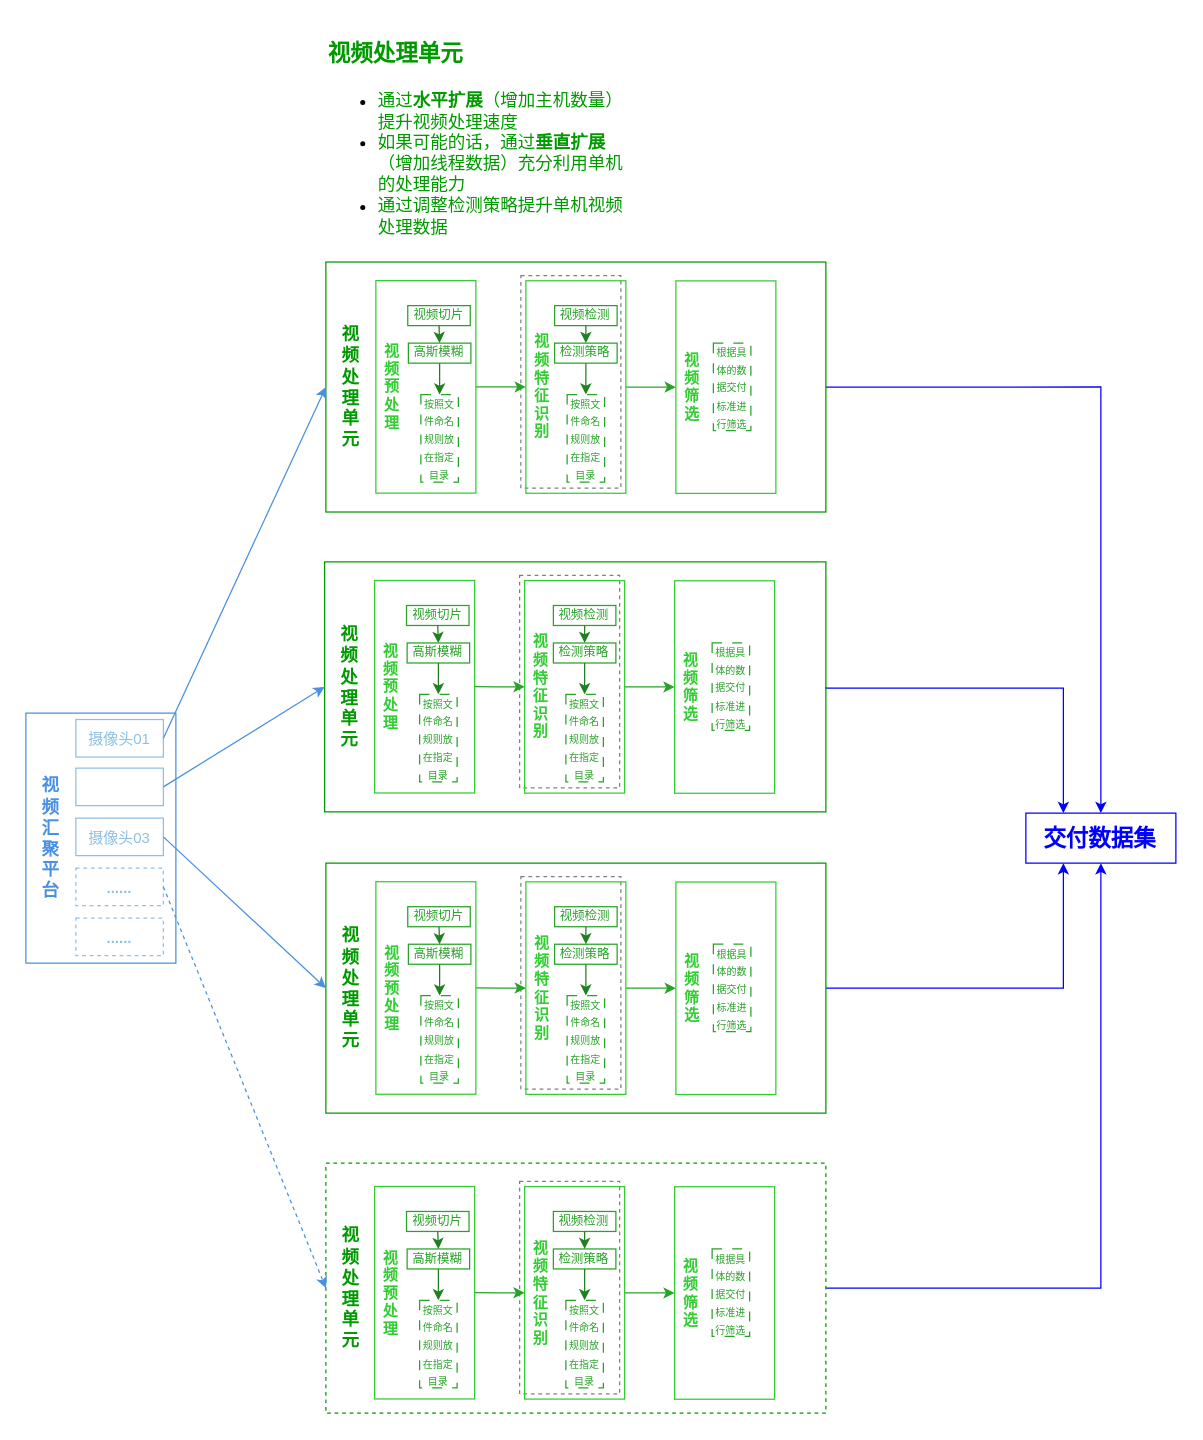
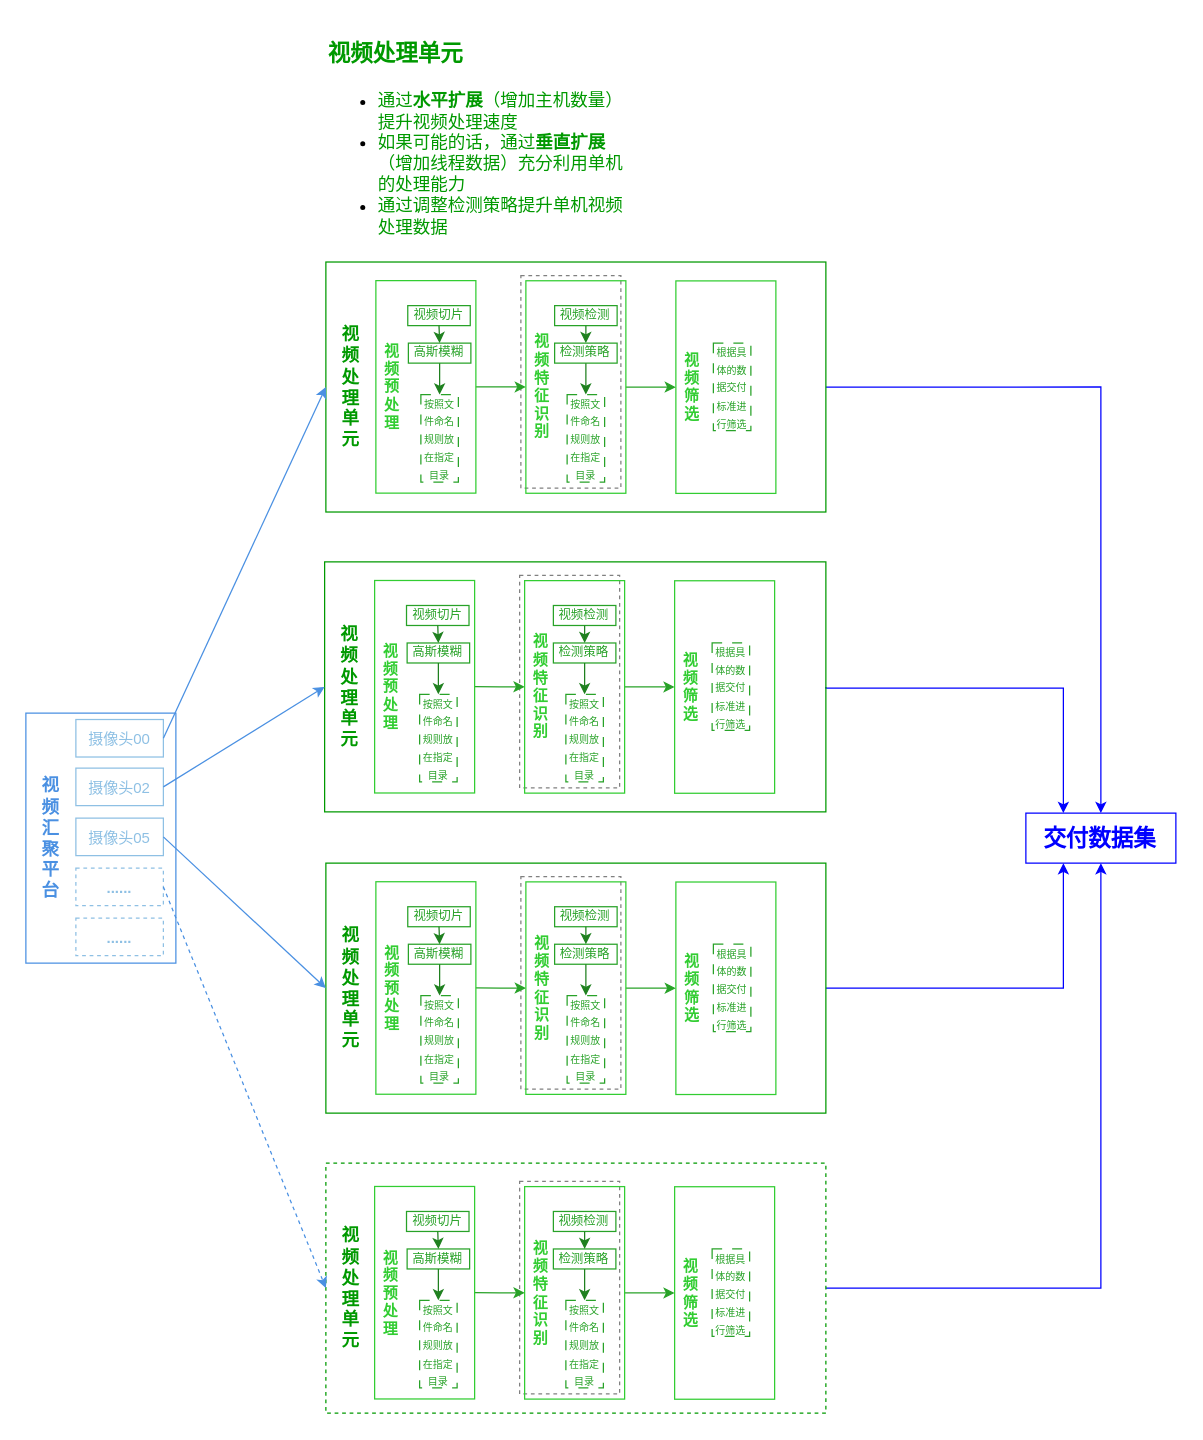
(119, 739) -> (119, 739)
none -> (119, 788)
(119, 838) -> (119, 838)
